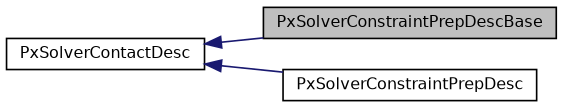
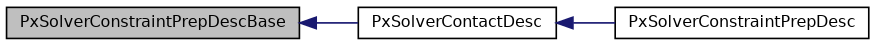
(242, 40) -> (337, 23)
